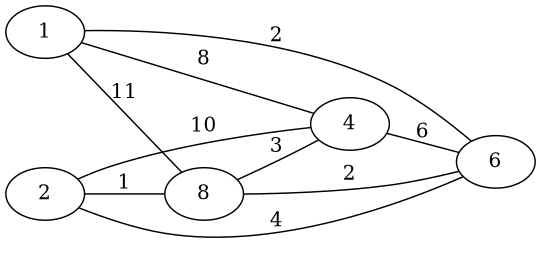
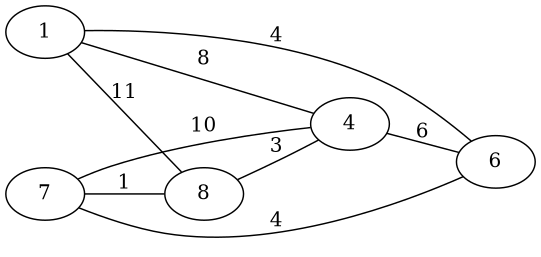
(277, 36) -> (277, 36)
(352, 189) -> none
(45, 194) -> (45, 194)
